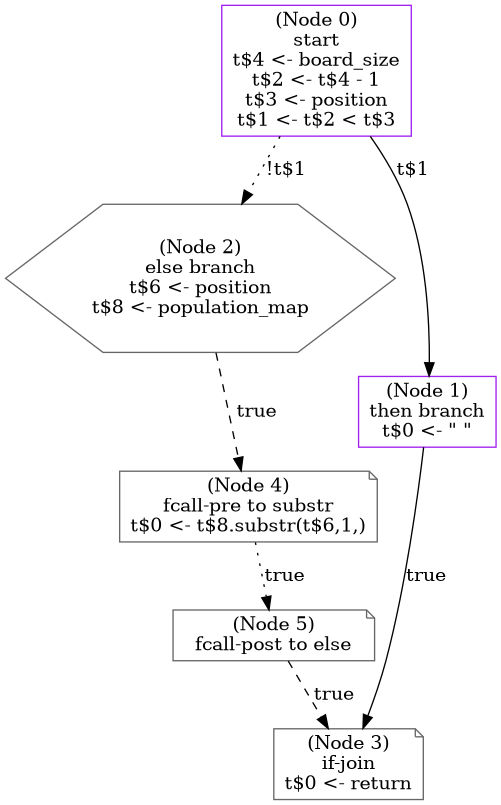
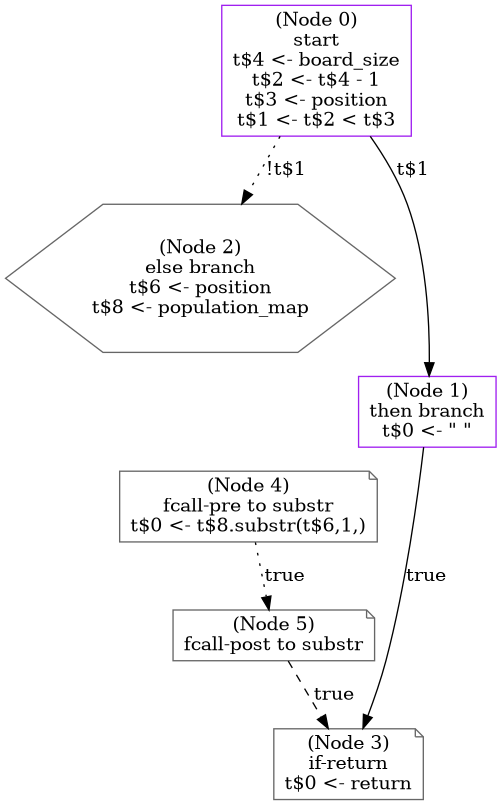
(227, 405) -> none
(274, 635) -> (274, 635)
(349, 764) -> (349, 764)
